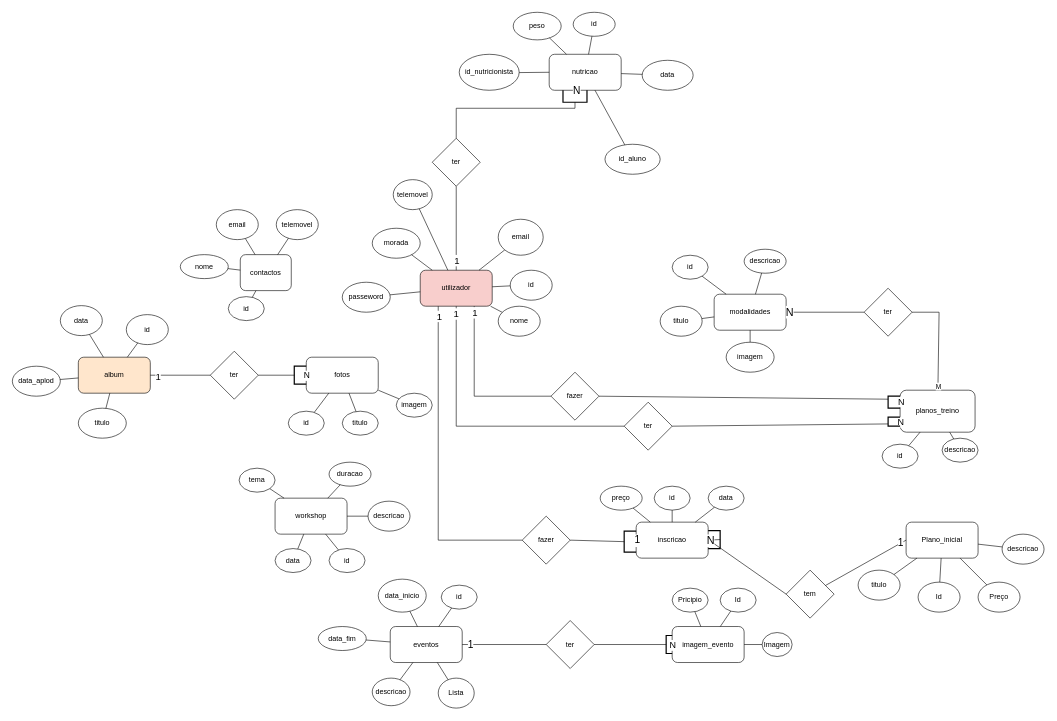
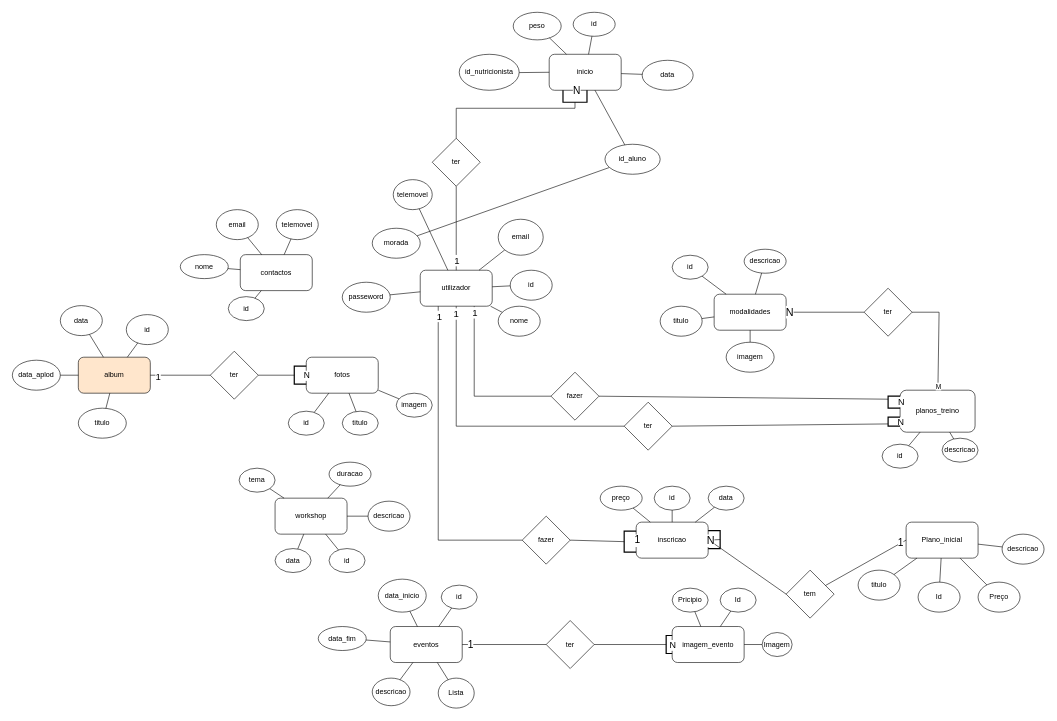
(585, 72) -> (585, 72)
(422, 262) -> (513, 202)
(266, 273) -> (276, 273)
(456, 288) -> (456, 288)
(36, 381) -> (36, 375)
